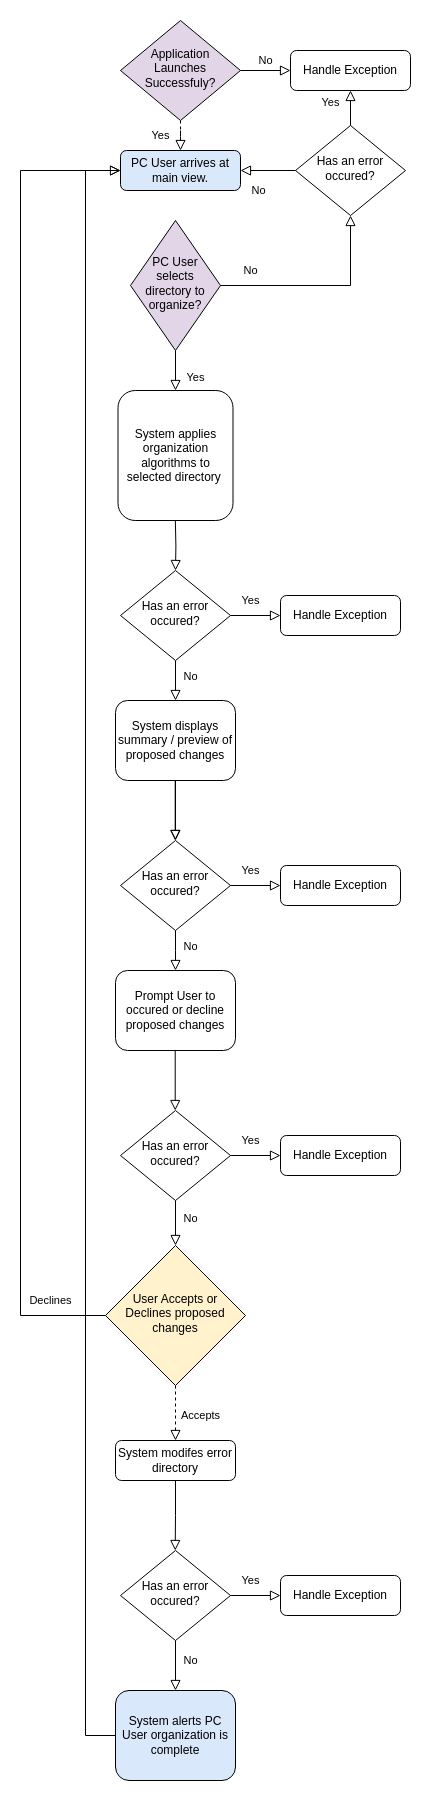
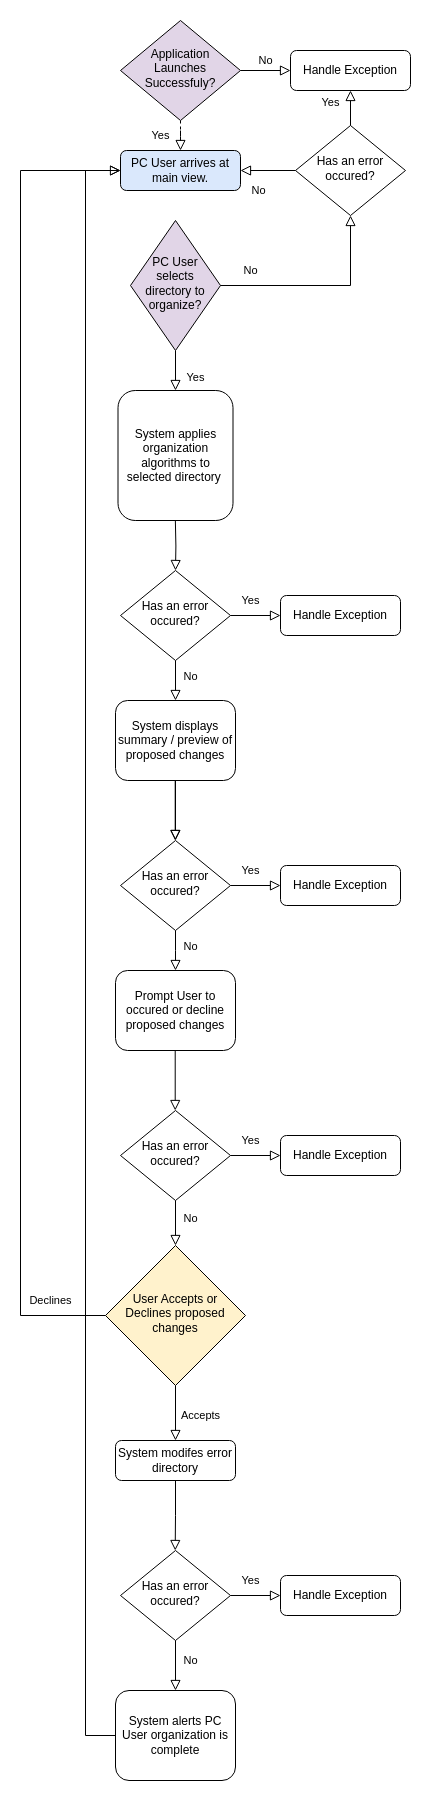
(176, 1407) -> (176, 1407)
(176, 1736) -> (176, 1736)
